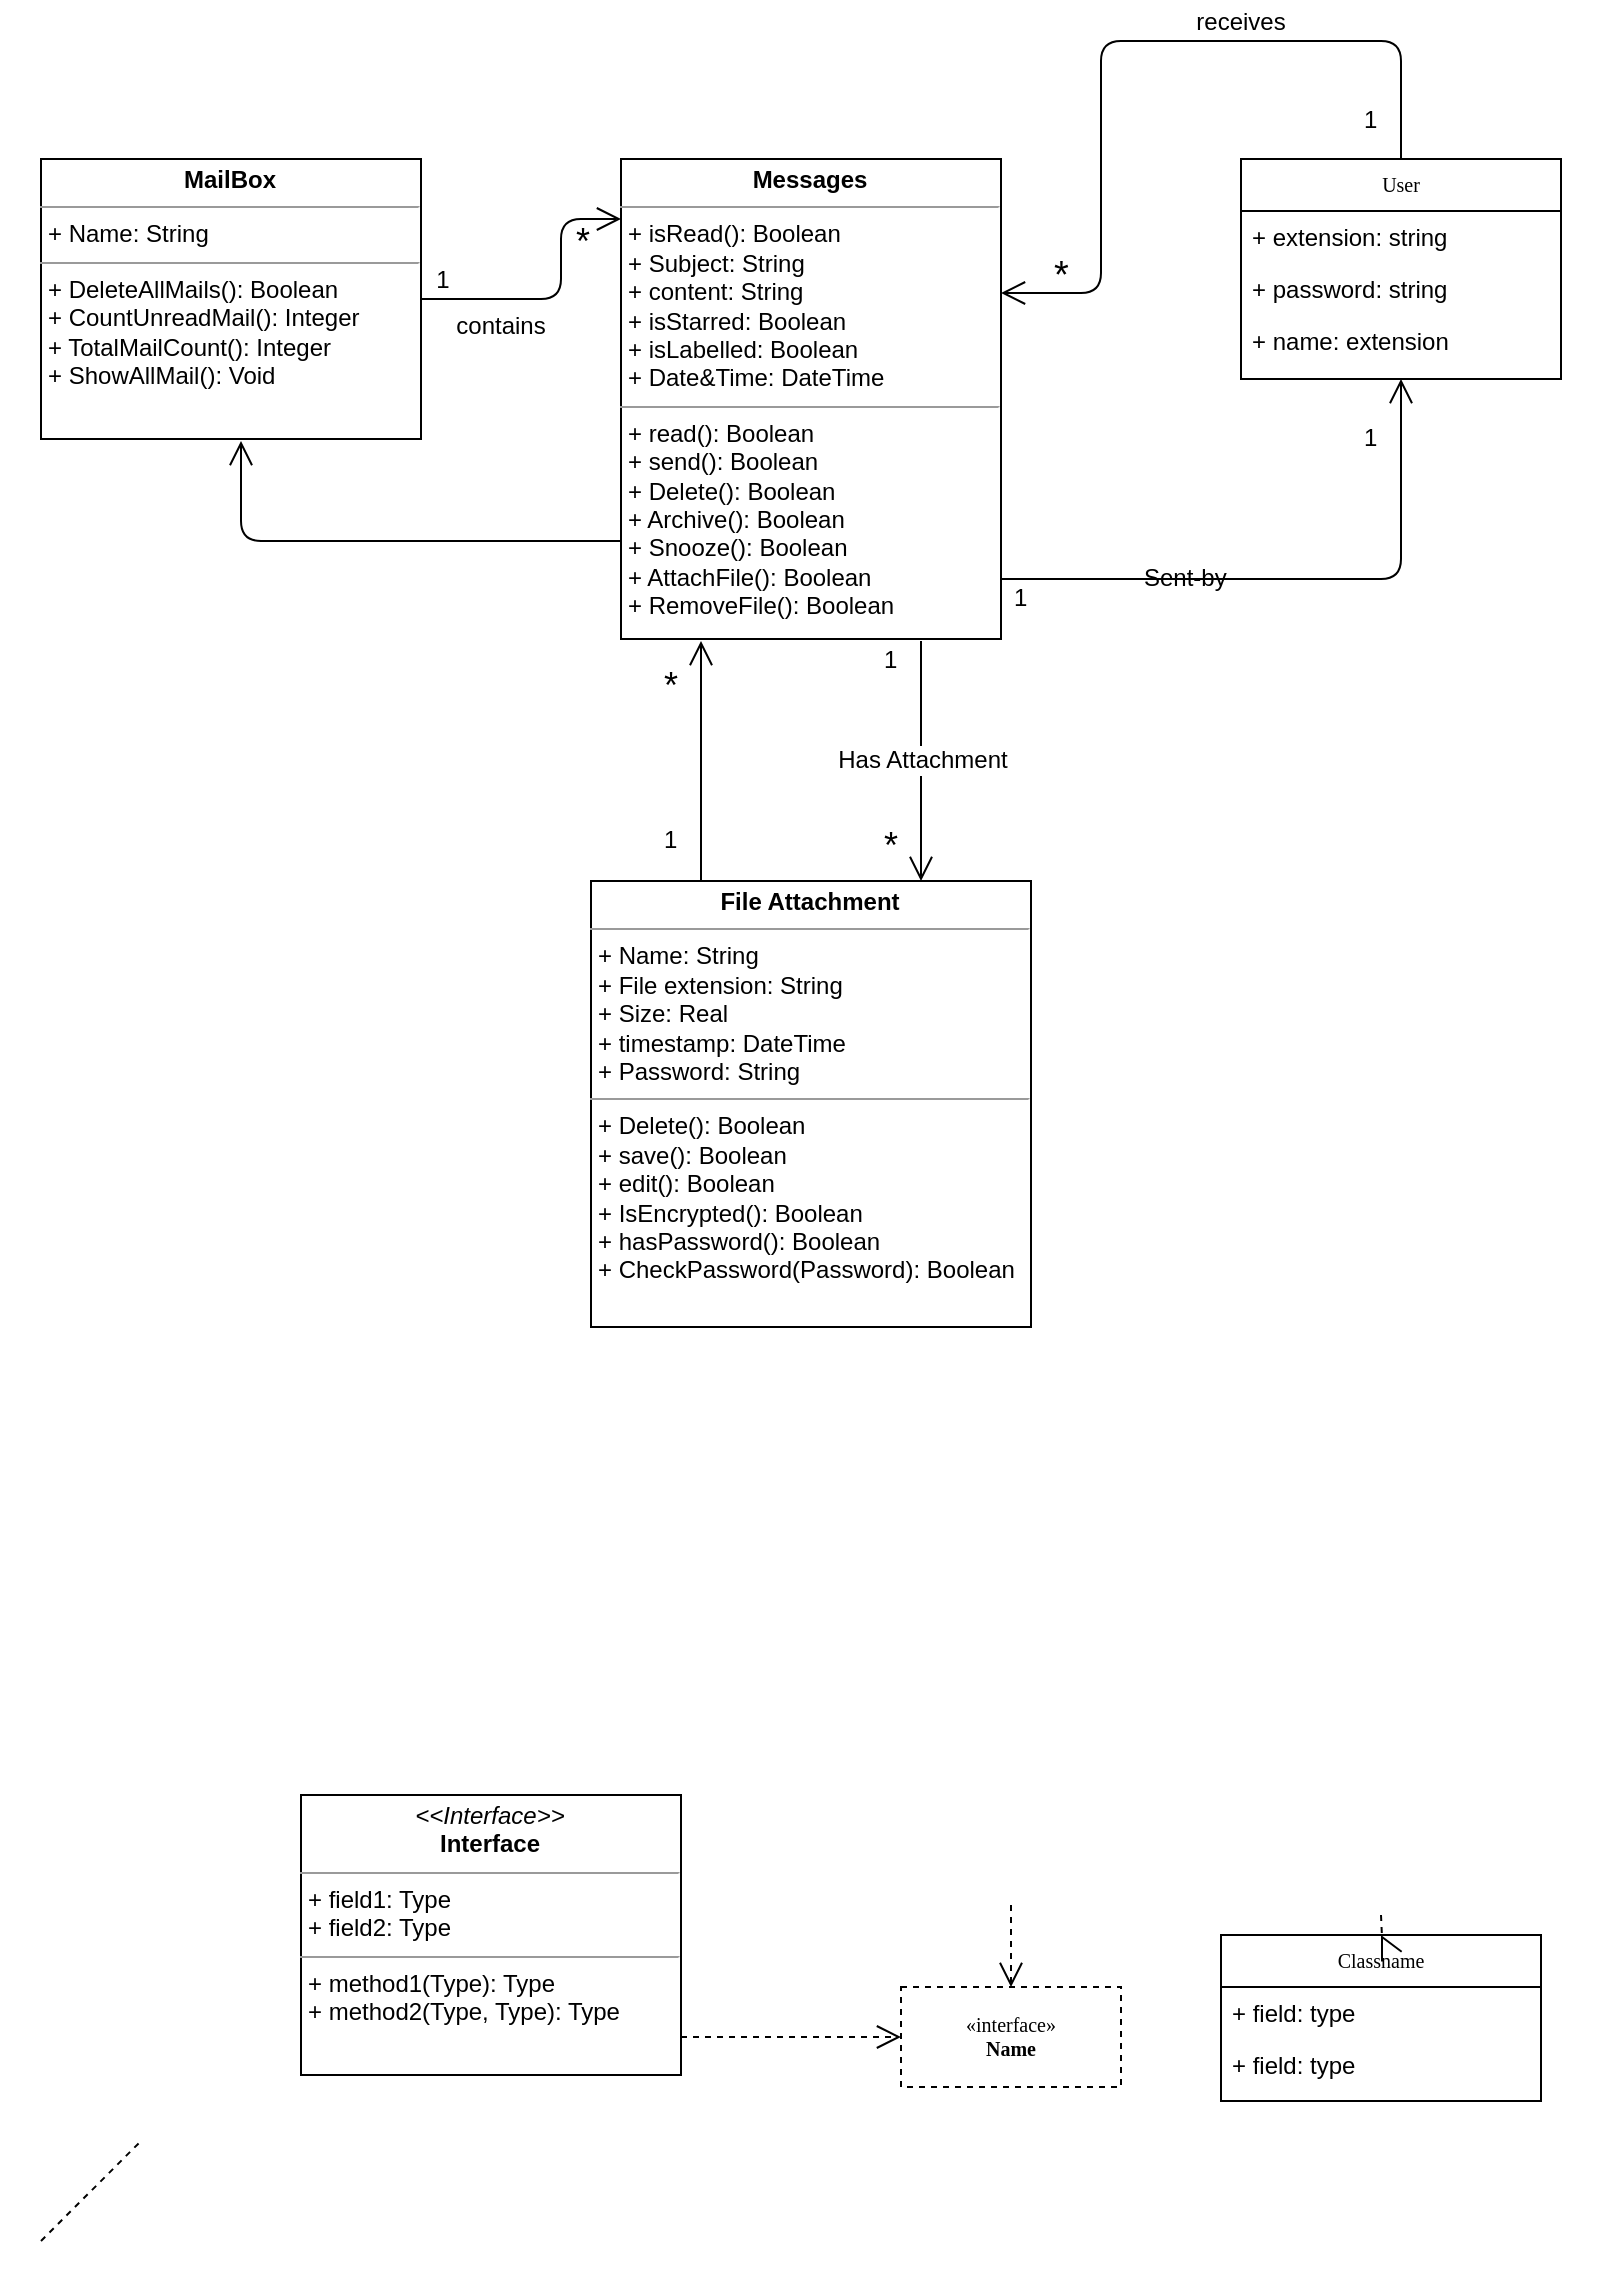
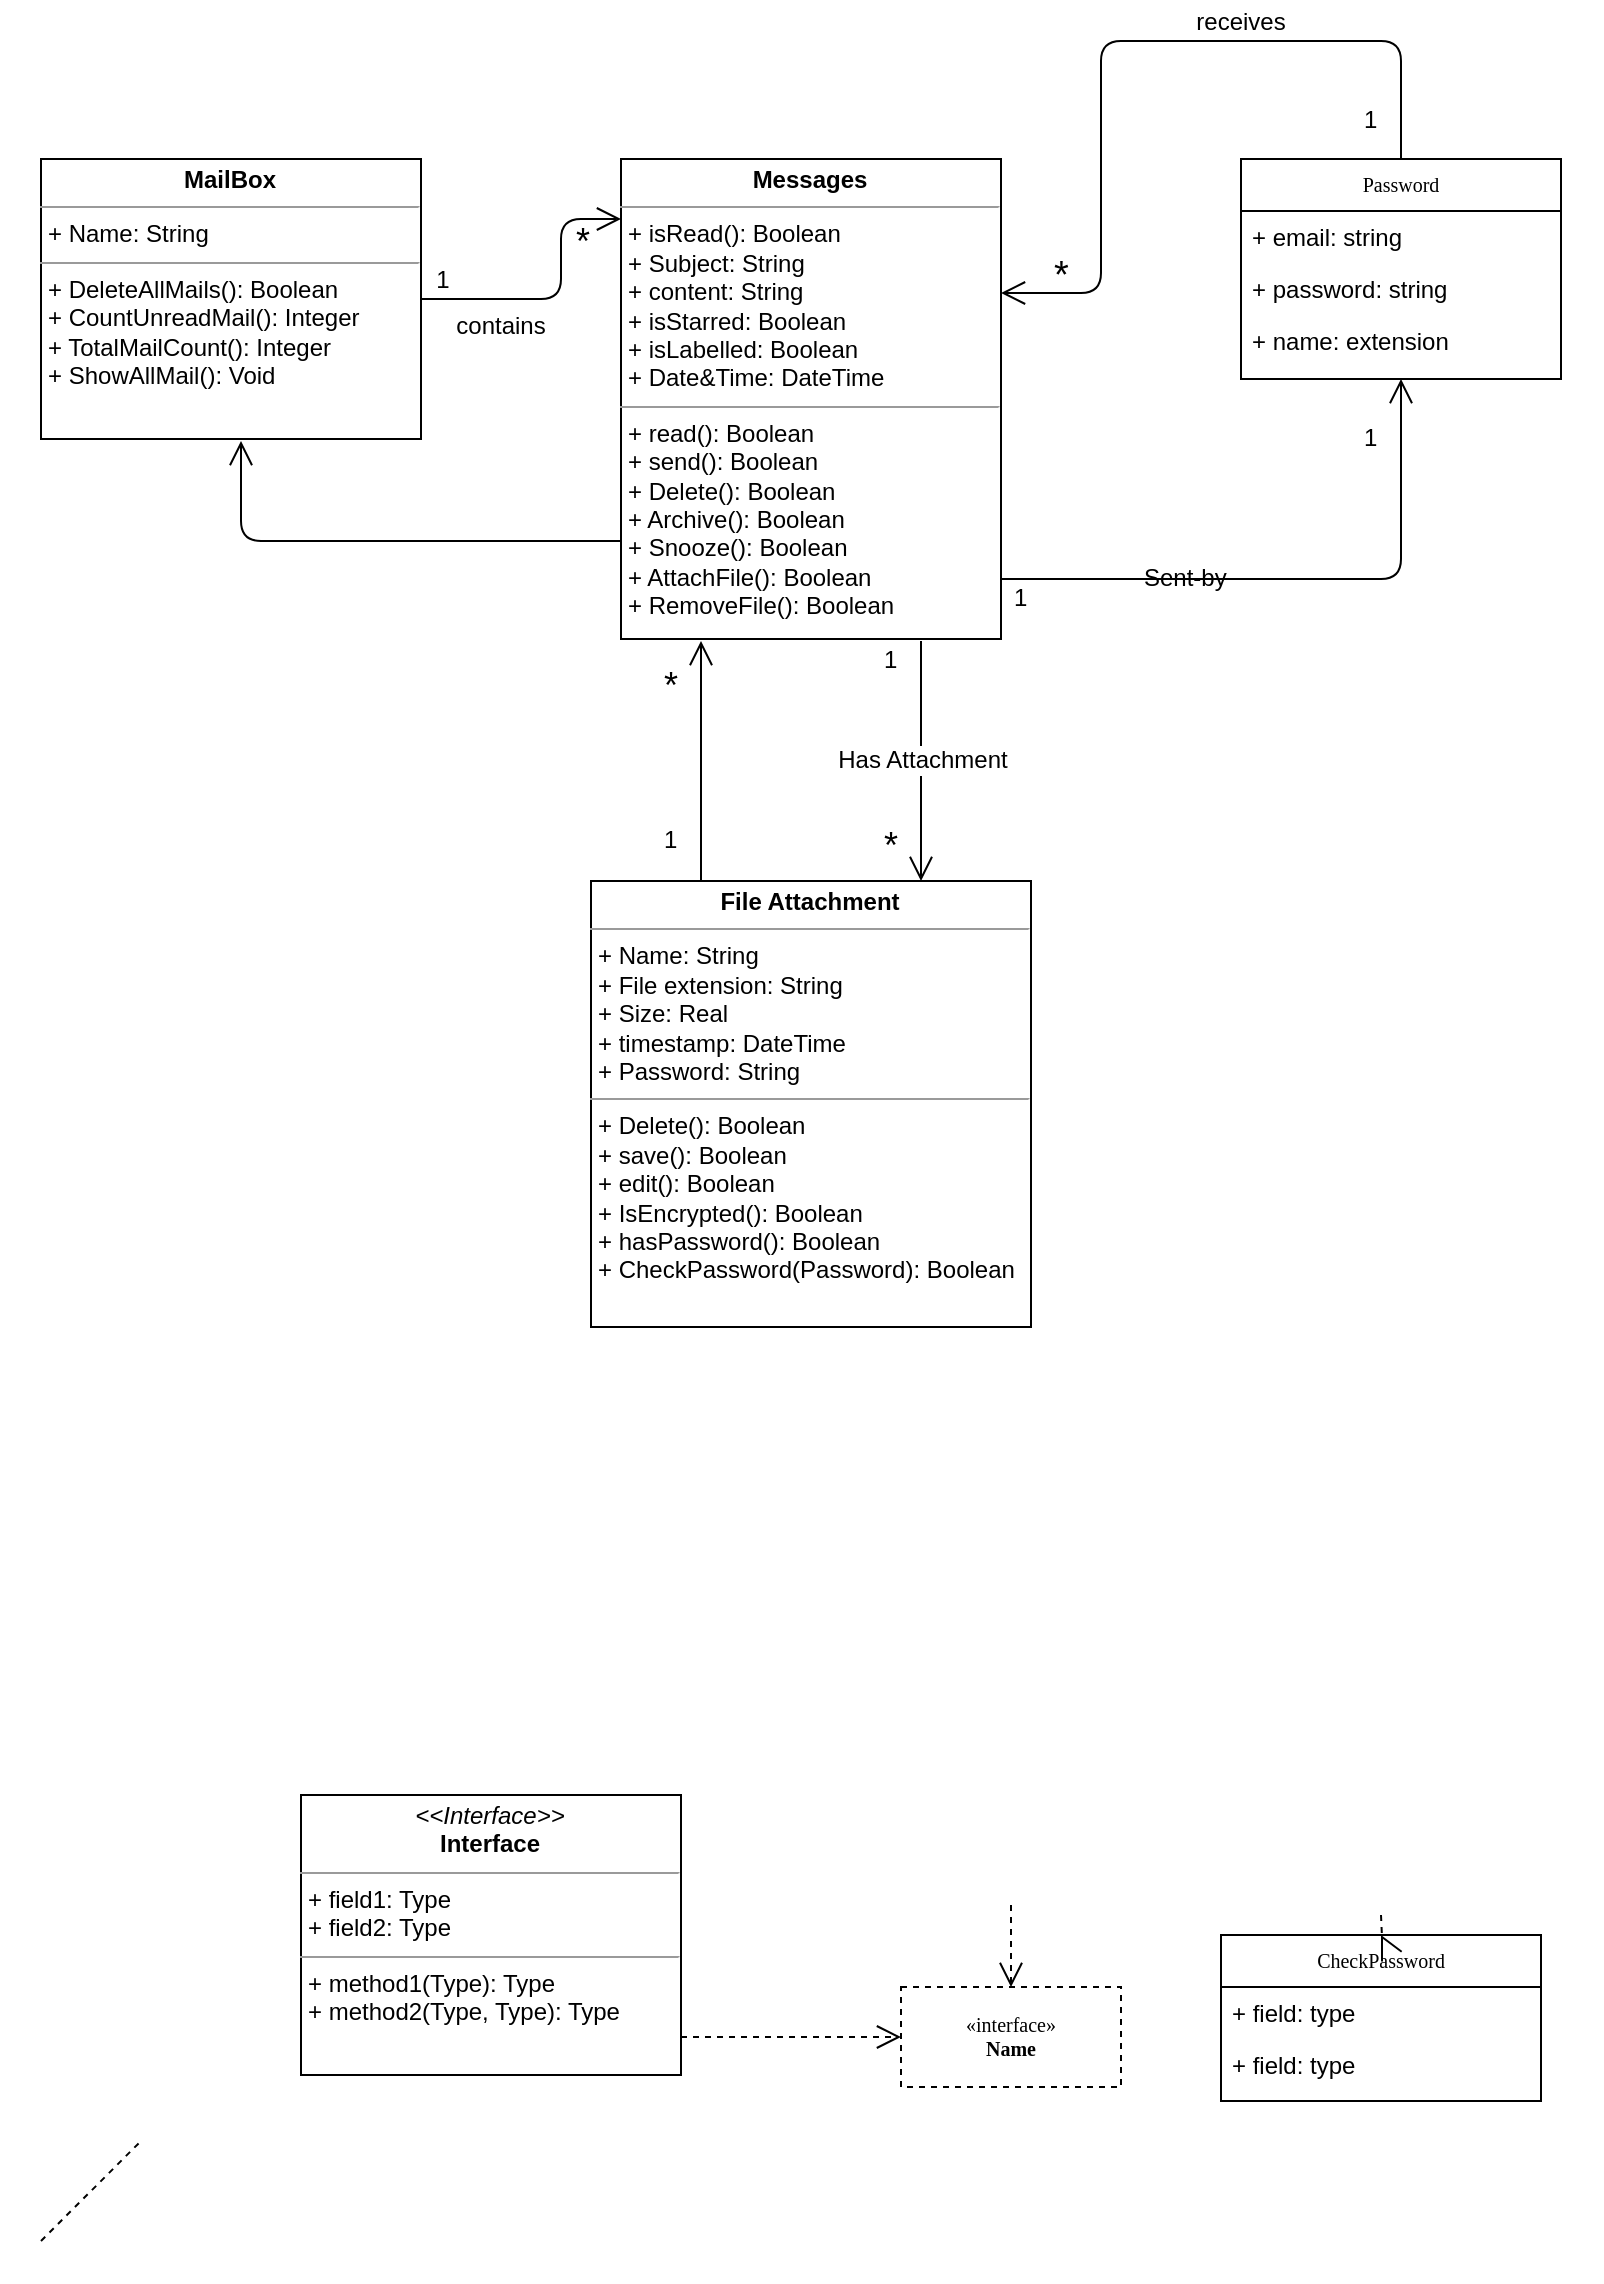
(1402, 185) -> (1402, 185)
(1365, 239) -> (1335, 239)
(1382, 1961) -> (1382, 1961)
